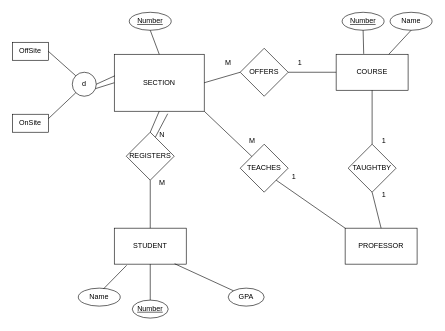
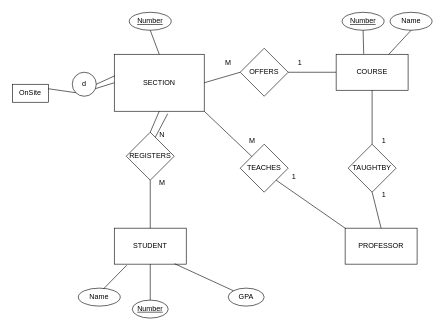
(30, 51) -> none
(62, 64) -> none
(30, 123) -> (30, 93)
